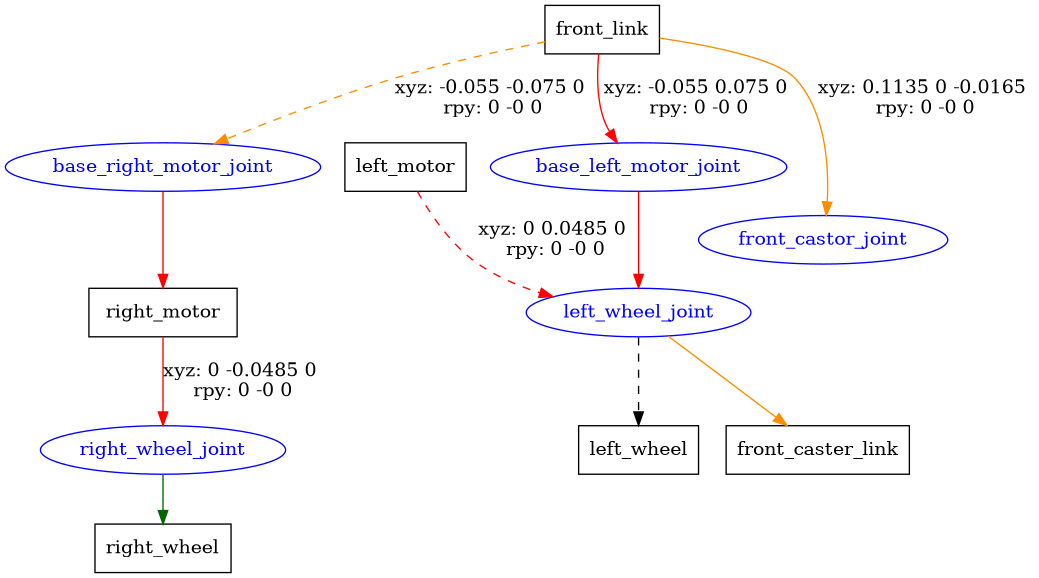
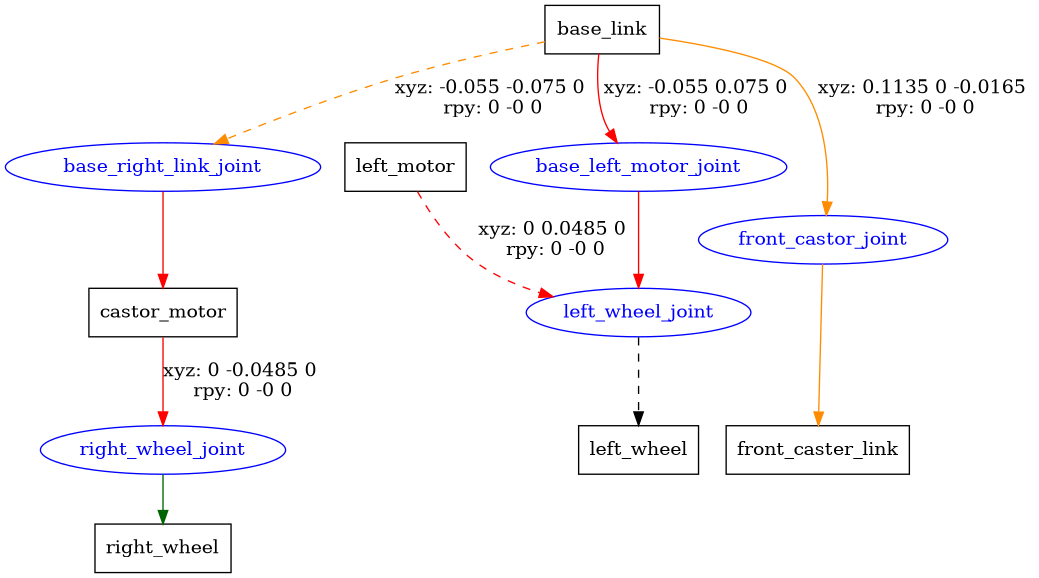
(602, 30) -> (602, 30)
(163, 167) -> (163, 167)
(163, 313) -> (163, 313)
(722, 377) -> (821, 338)
